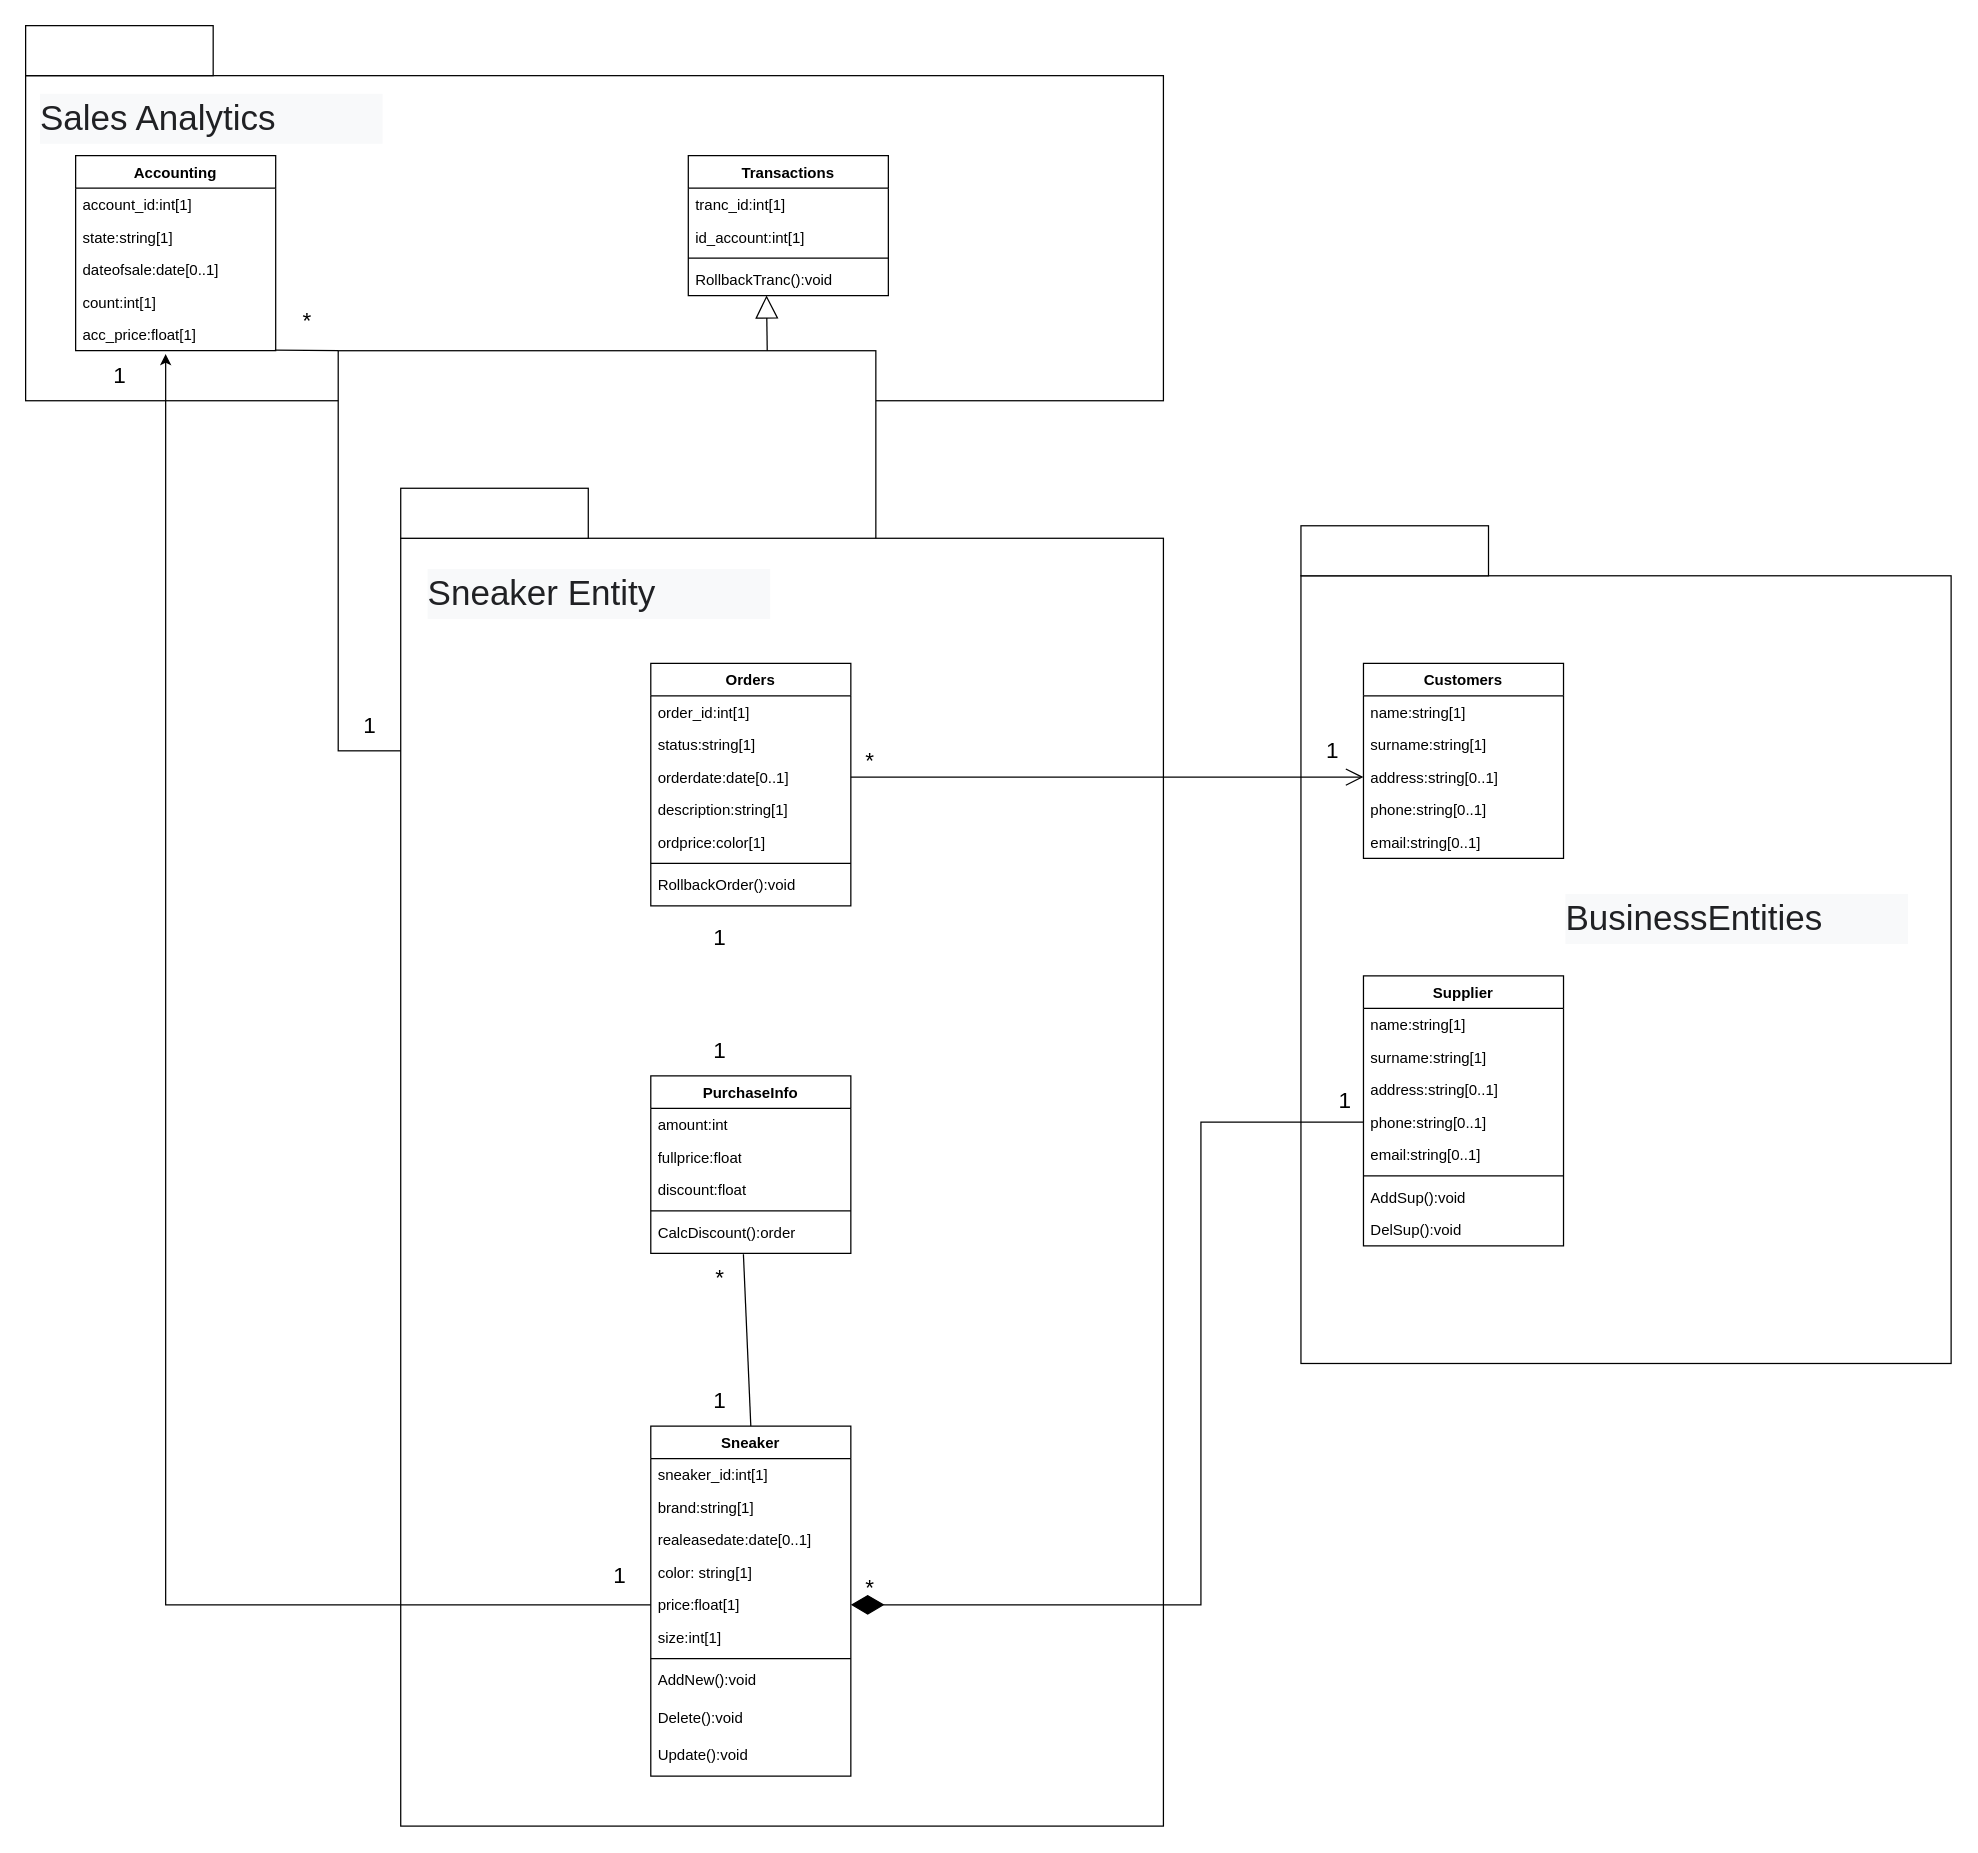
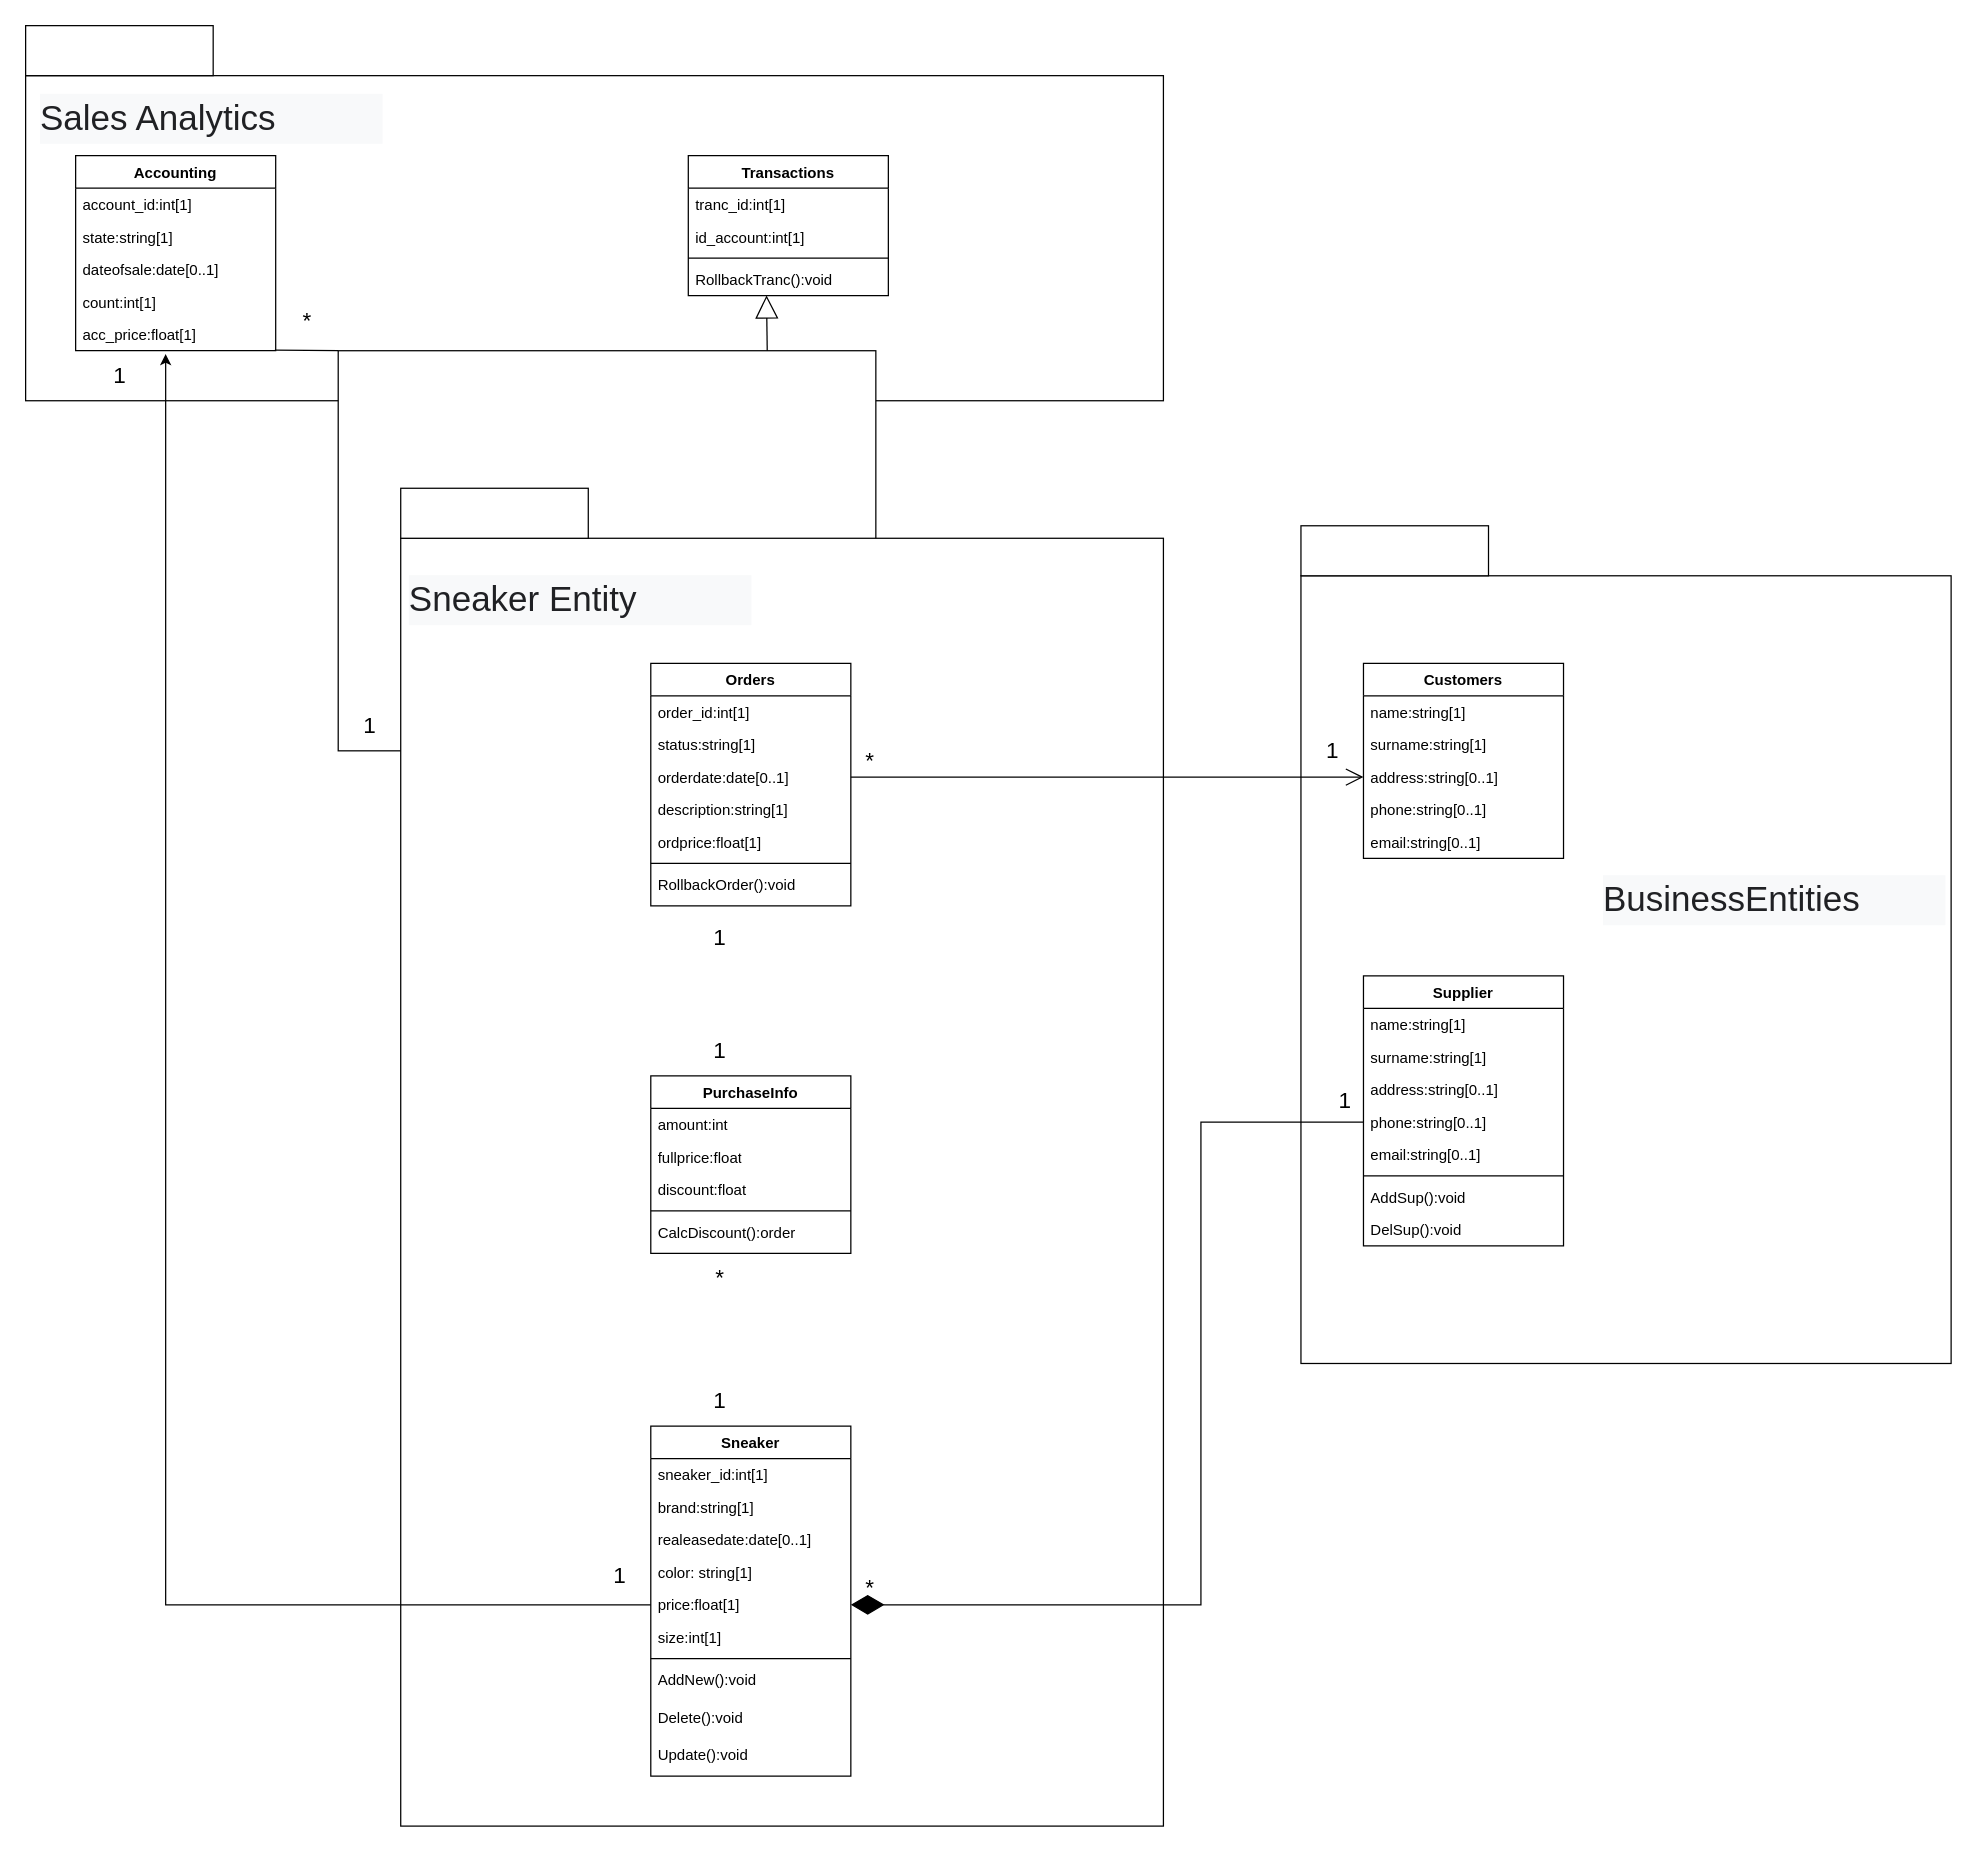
(588, 588) -> (569, 594)
(724, 843) -> (724, 843)
(1701, 913) -> (1738, 894)
(747, 1341) -> none
